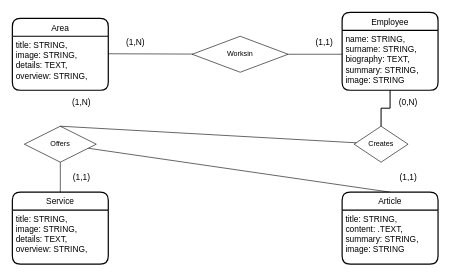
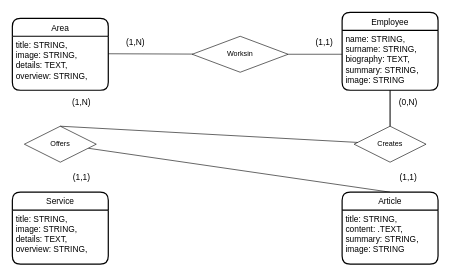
(381, 144) -> (390, 144)
(60, 177) -> none
